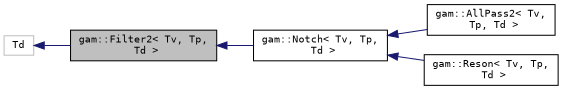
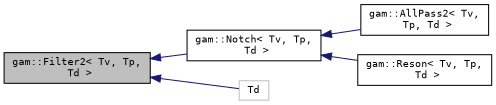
(57, 45) -> (200, 84)
